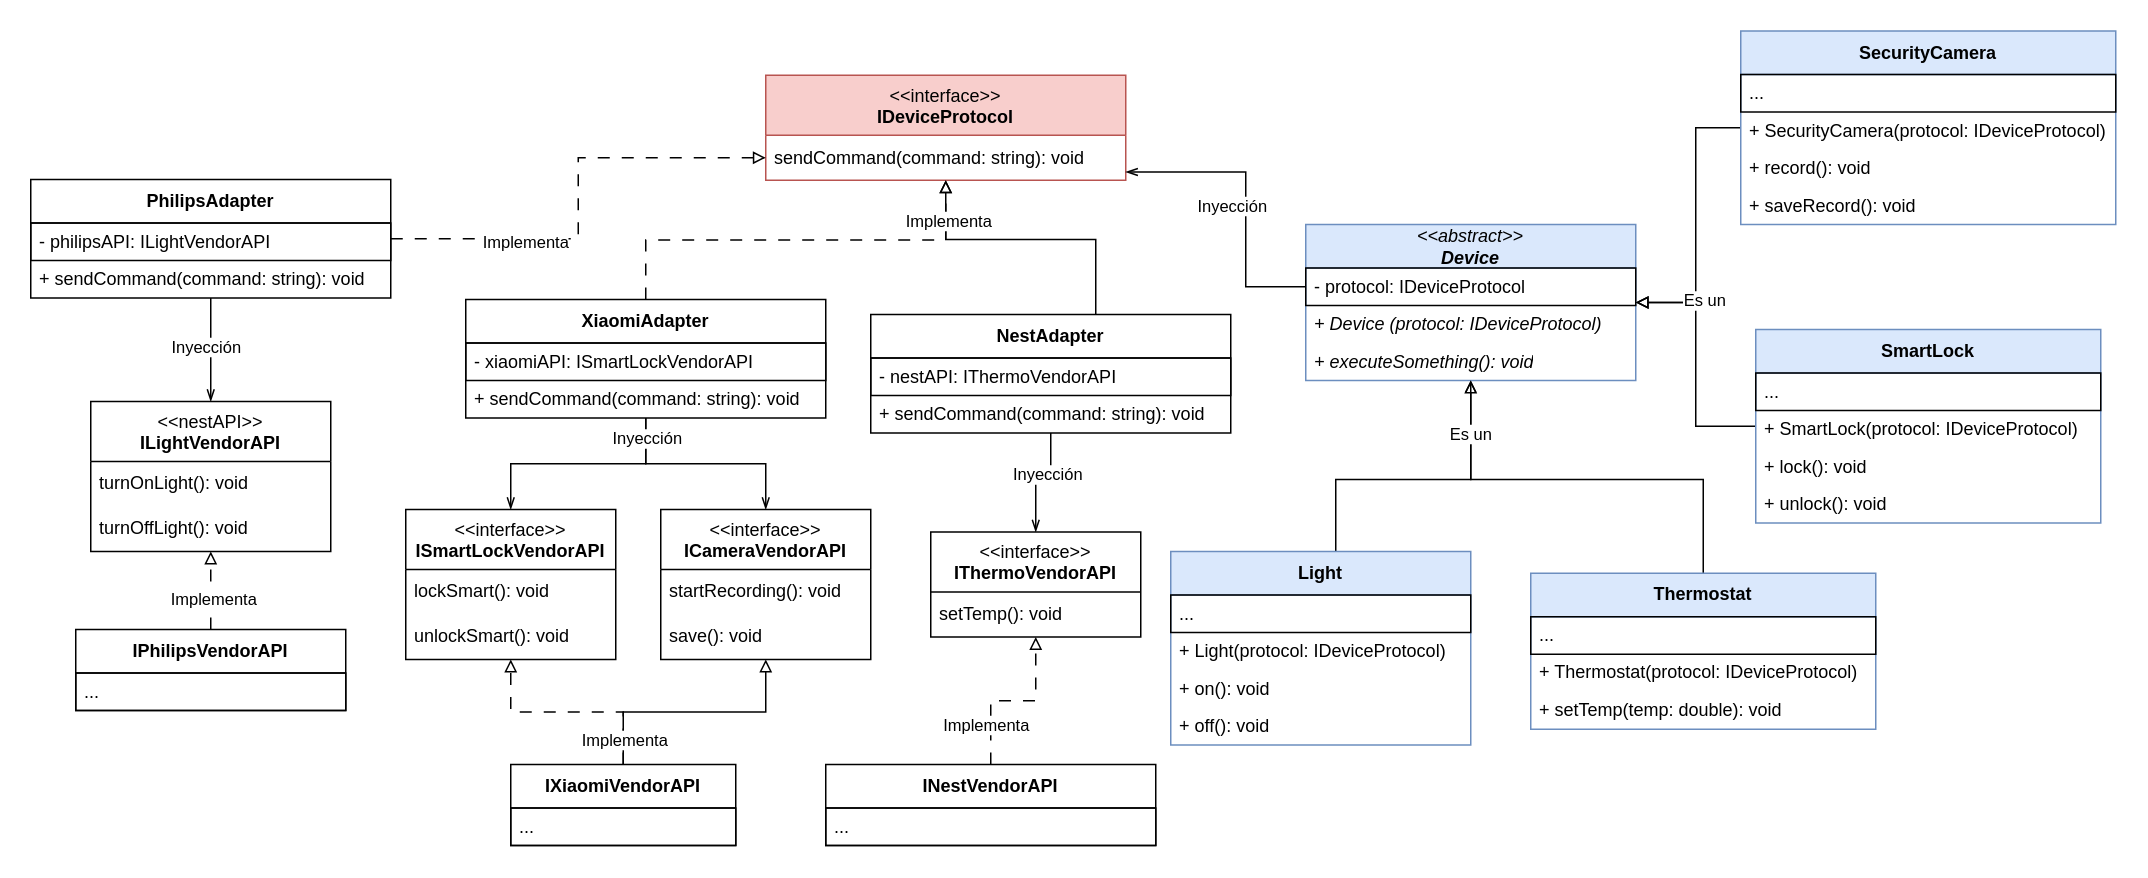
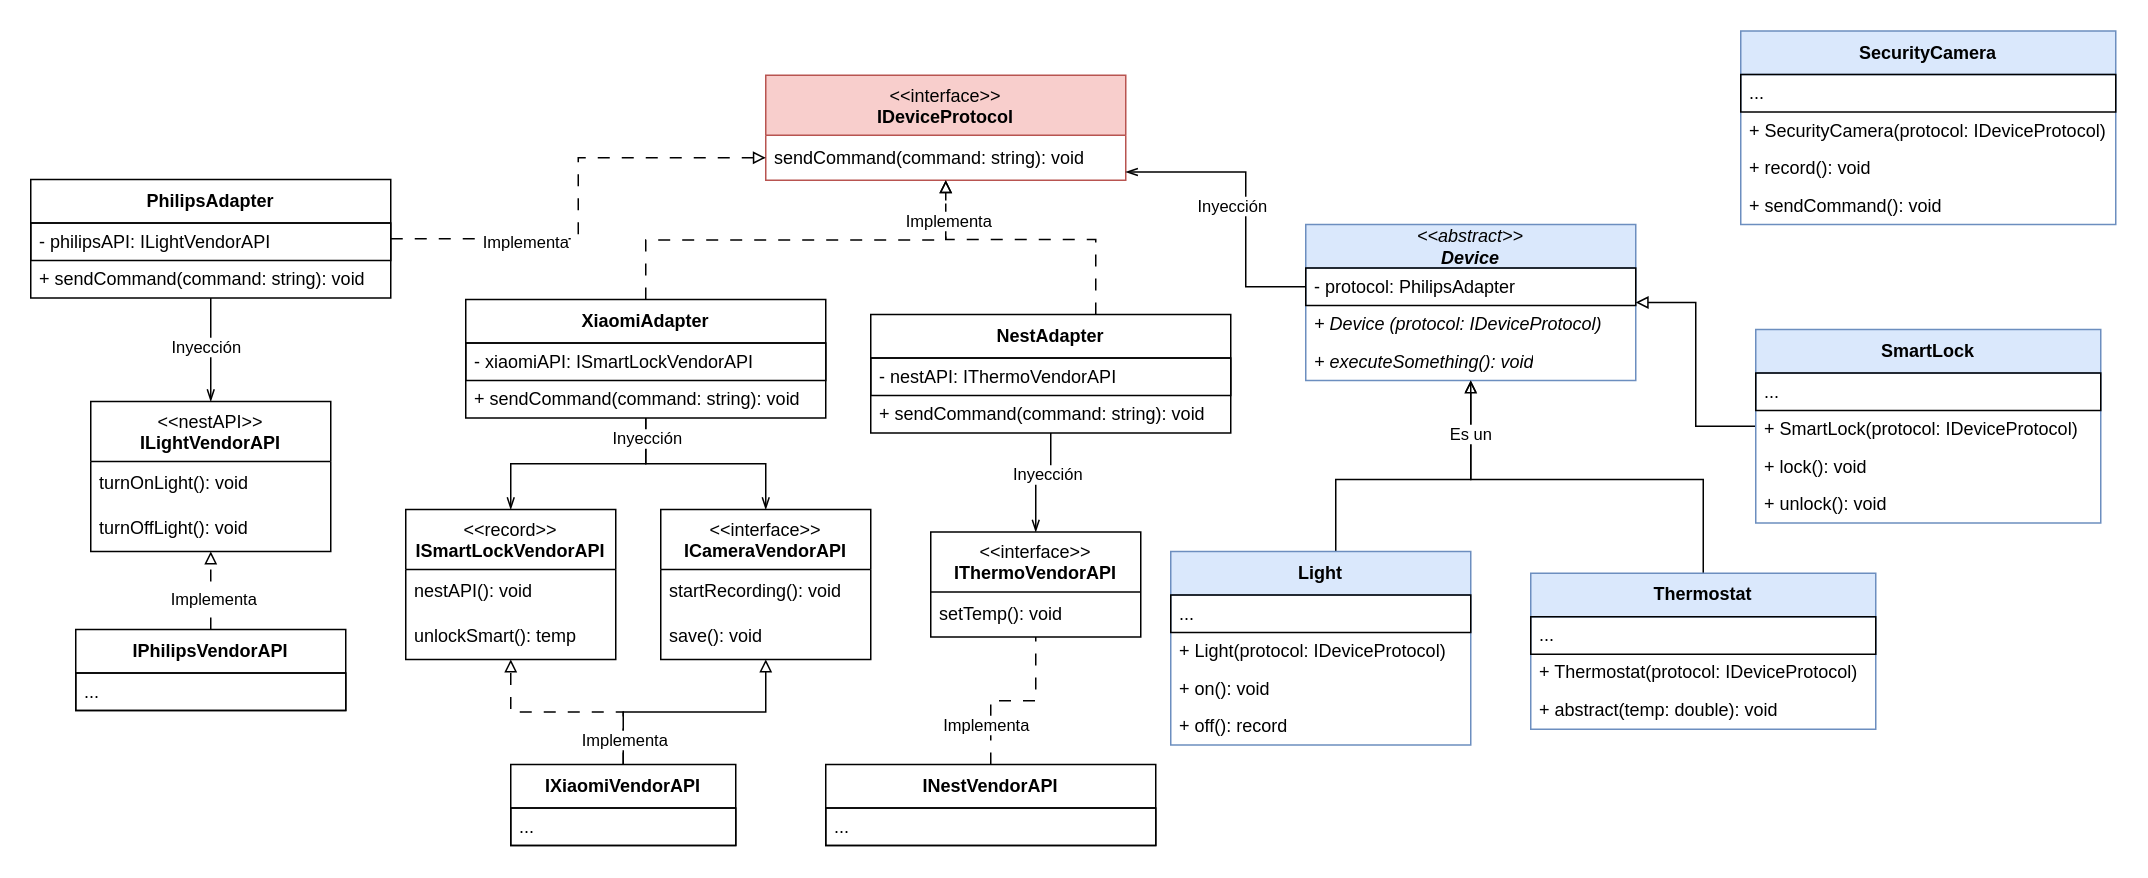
(1696, 193) -> none
(1841, 206) -> (1846, 206)
(1081, 239) -> (1081, 239)
(1437, 287) -> (1429, 287)
(511, 541) -> (511, 541)
(491, 592) -> (483, 592)
(501, 637) -> (503, 637)
(1036, 650) -> (1036, 645)
(1670, 710) -> (1675, 710)
(1236, 727) -> (1248, 727)
